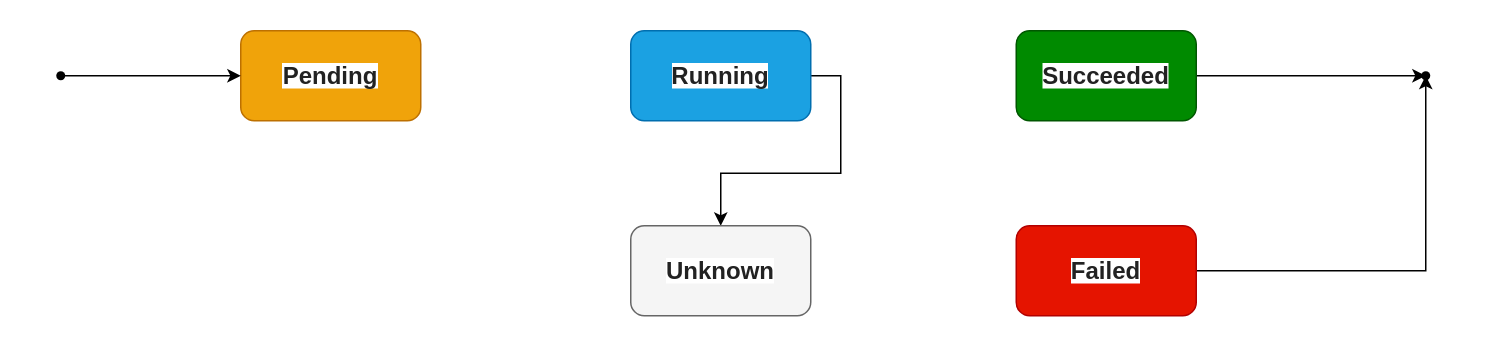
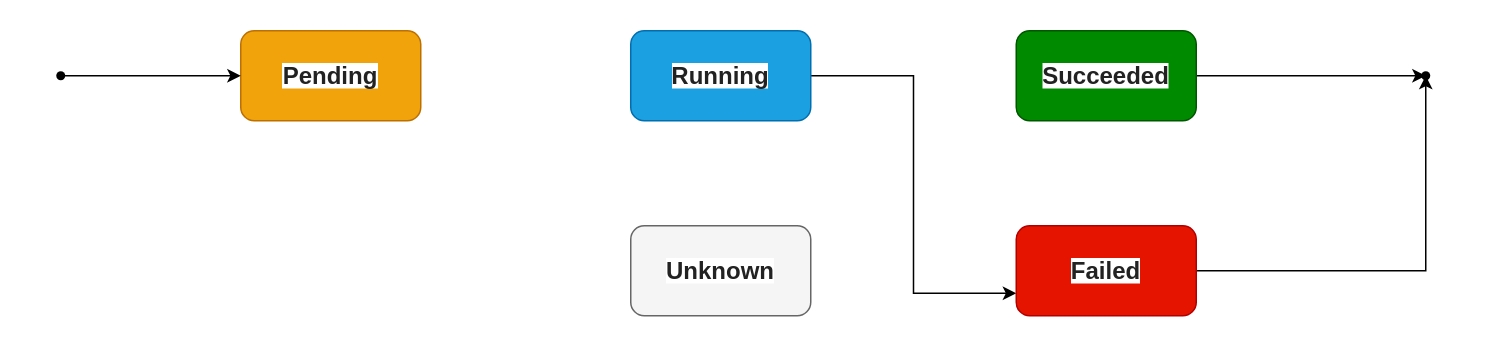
(810, 173) -> (914, 193)
